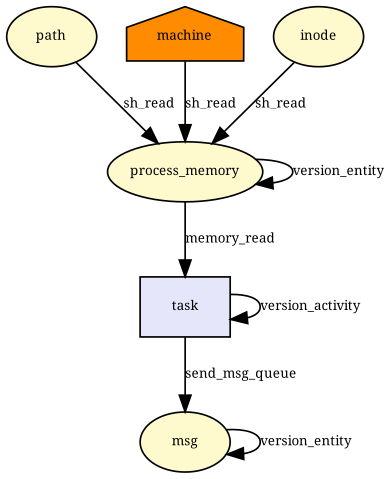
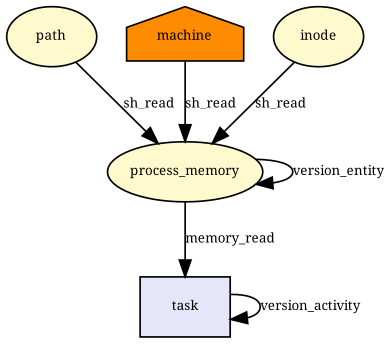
(185, 442) -> none
